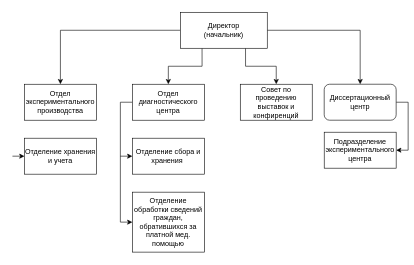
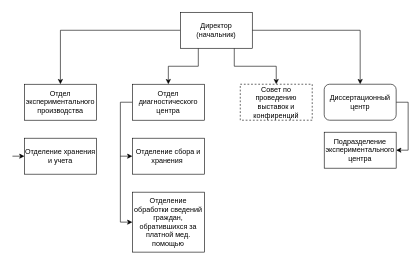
(224, 30) -> (216, 30)
(276, 102) -> (276, 102)
